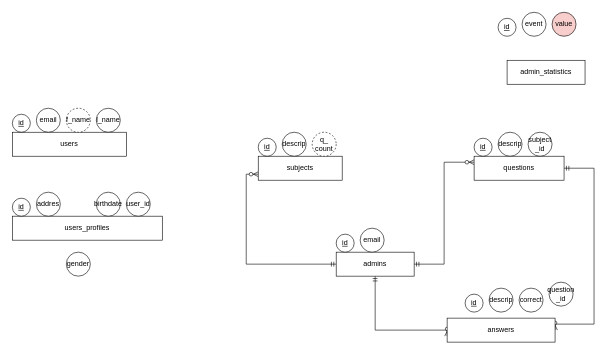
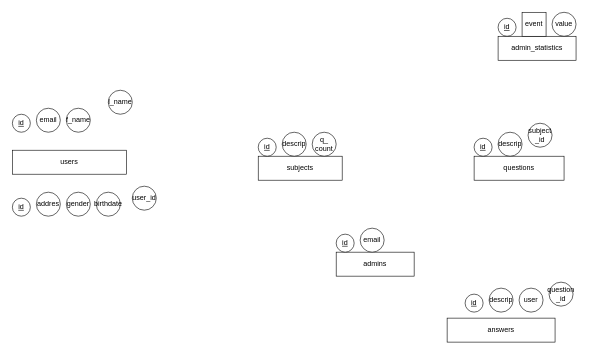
(534, 24) -> (534, 24)
(564, 24) -> (564, 24)
(546, 72) -> (537, 48)
(78, 120) -> (78, 120)
(108, 120) -> (120, 102)
(69, 144) -> (69, 162)
(324, 144) -> (324, 144)
(540, 144) -> (540, 135)
(580, 168) -> none
(138, 204) -> (144, 198)
(87, 228) -> none
(246, 258) -> none
(78, 264) -> (78, 204)
(430, 264) -> none
(531, 300) -> (531, 300)
(375, 304) -> none
